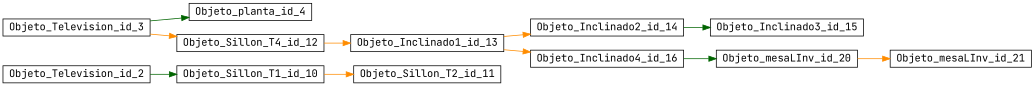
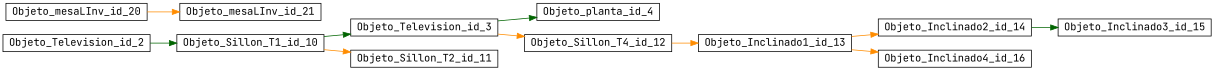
none -> (334, 36)
(696, 59) -> none
